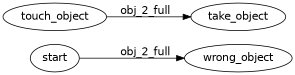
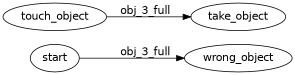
(146, 11) -> (146, 11)
(146, 52) -> (146, 52)
